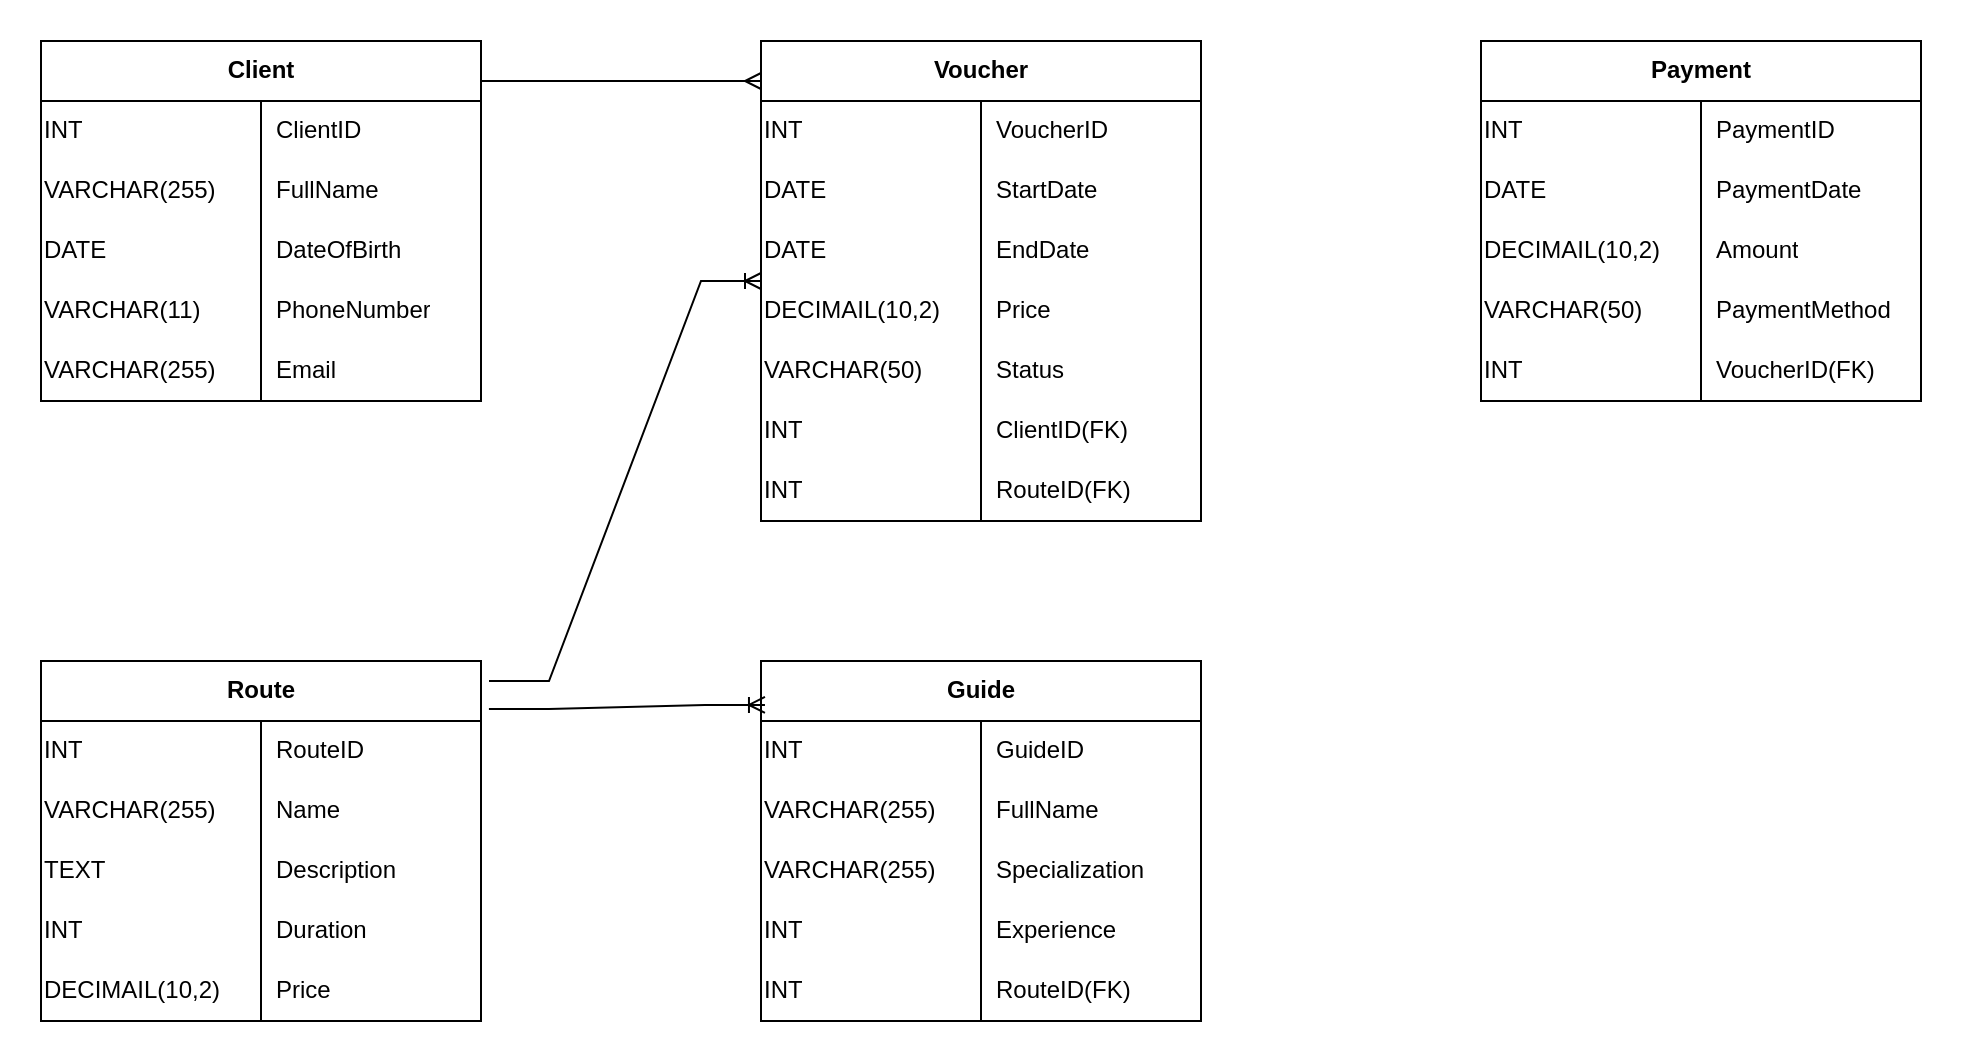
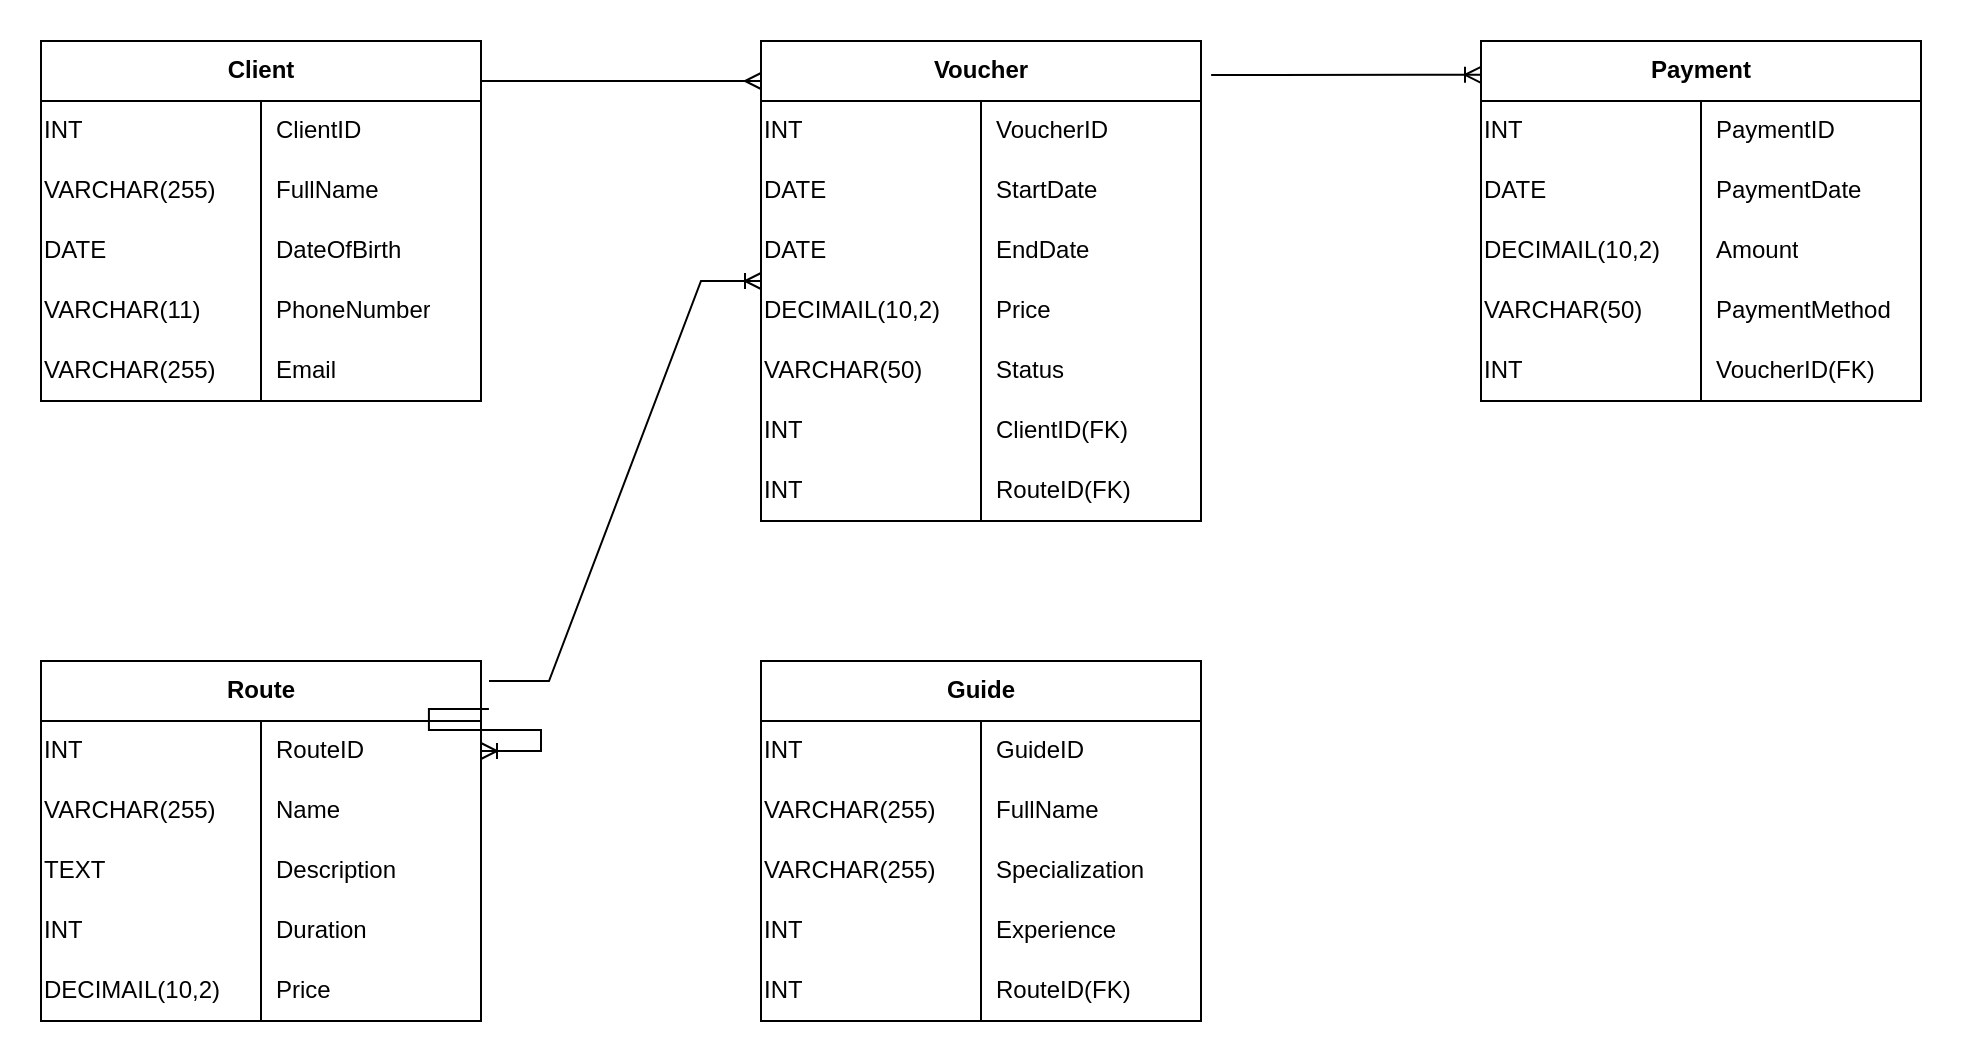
none -> (1346, 75)
(627, 707) -> (541, 740)
